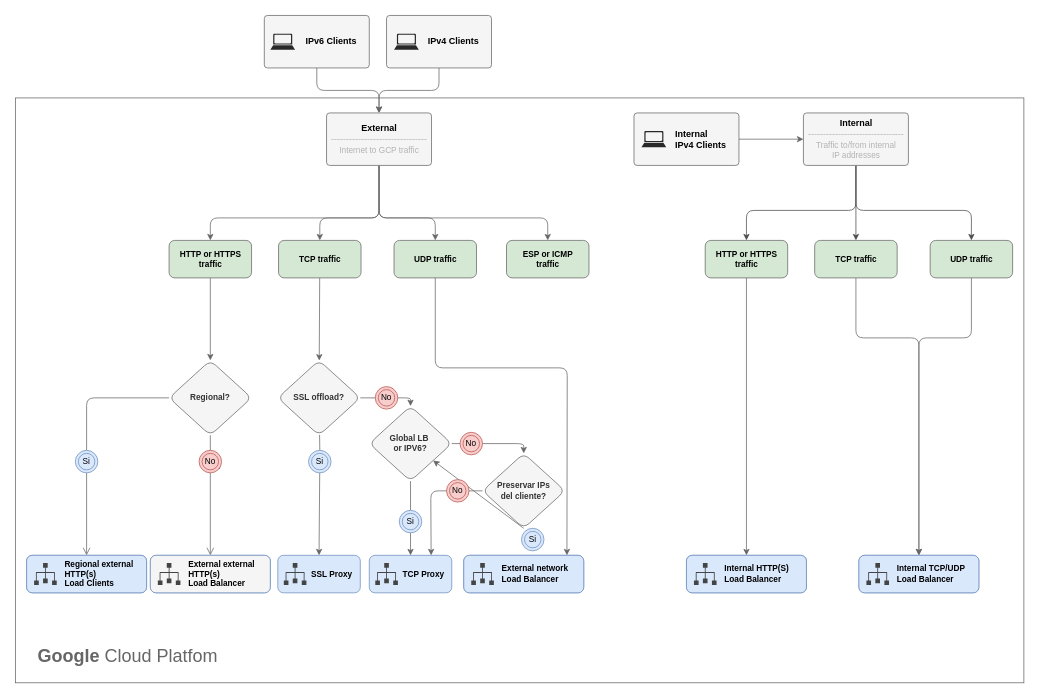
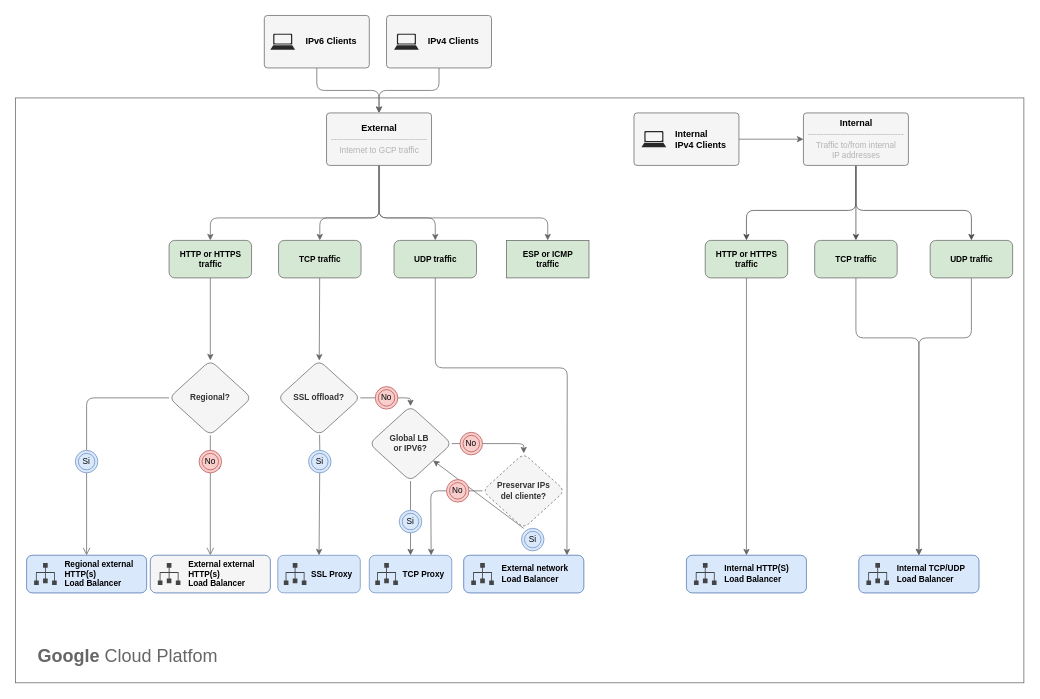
(548, 259) -> (548, 259)
(524, 491) -> (524, 491)
(63, 574) -> (63, 574)
